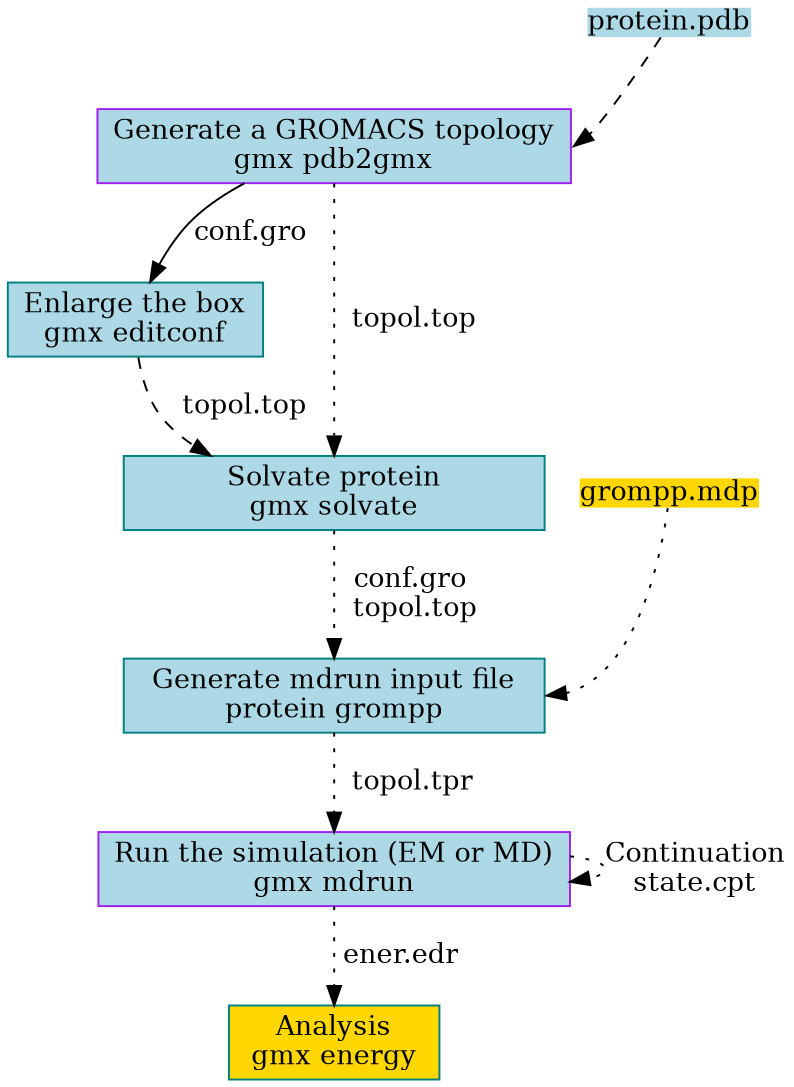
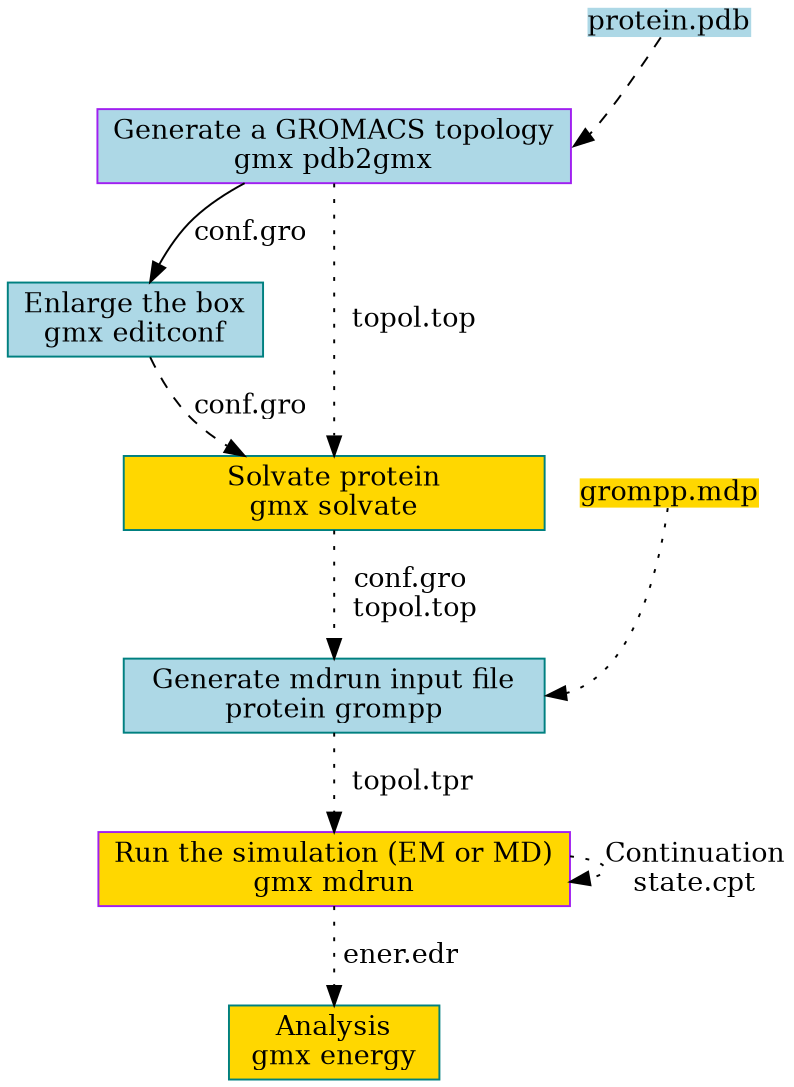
(236, 406) -> (250, 406)
(334, 493) -> (334, 493)
(334, 869) -> (334, 869)
